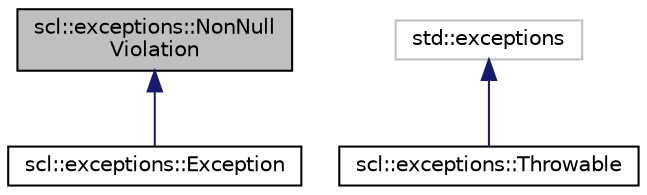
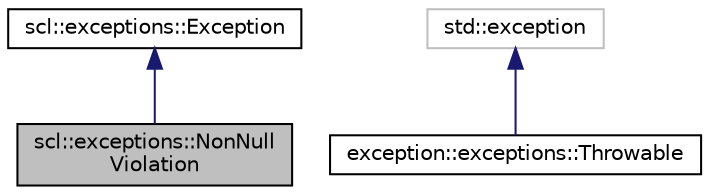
(489, 40) -> (516, 29)
(155, 119) -> (155, 97)
(489, 166) -> (516, 155)
